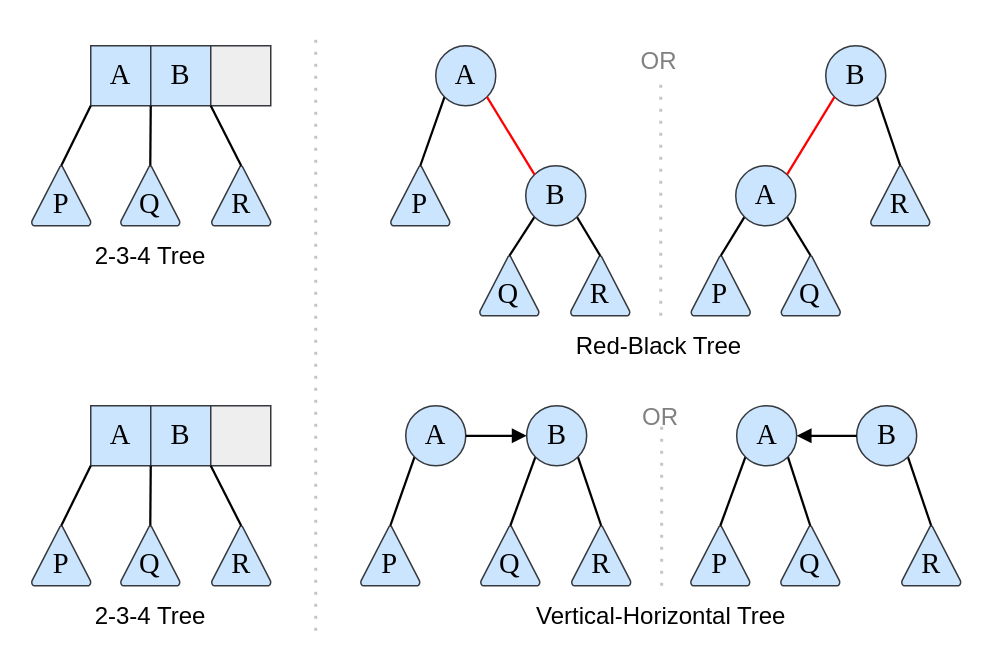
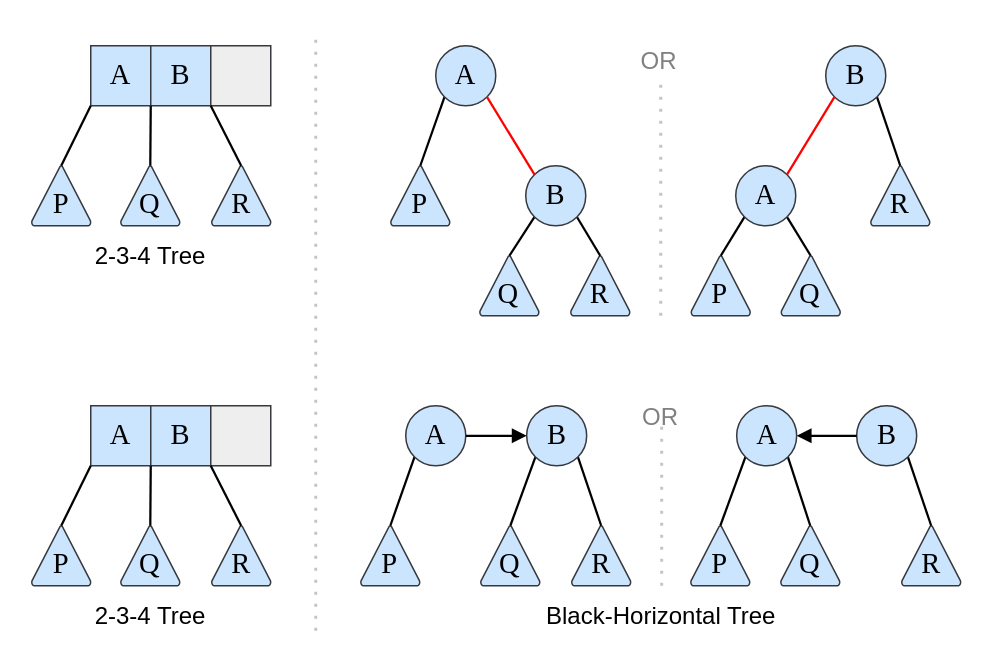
(660, 346) -> none
(662, 616) -> (662, 616)
